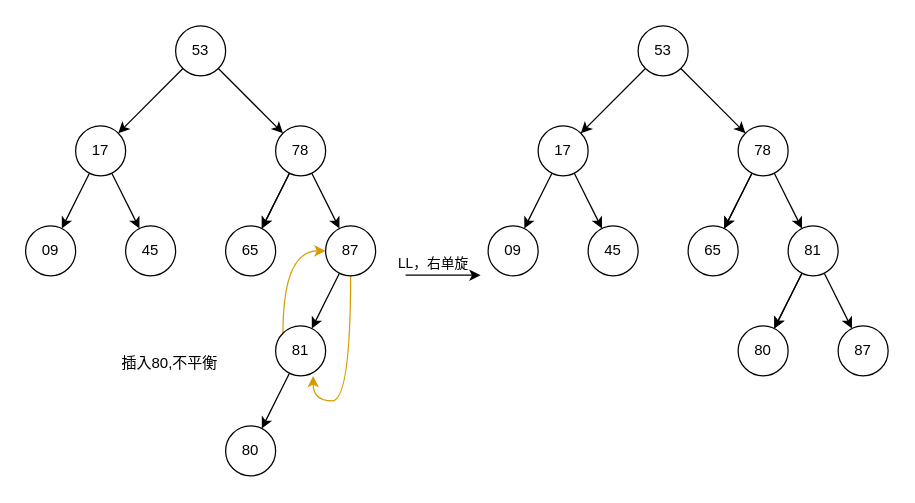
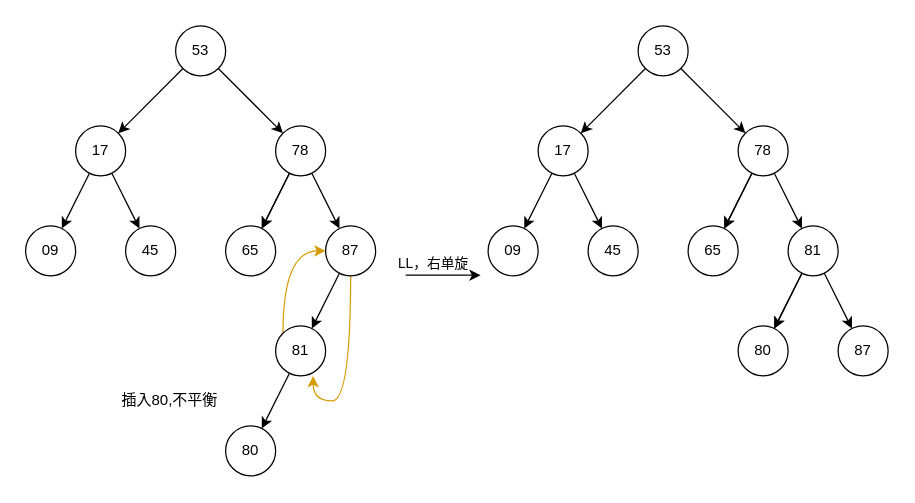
(169, 363) -> (169, 401)
